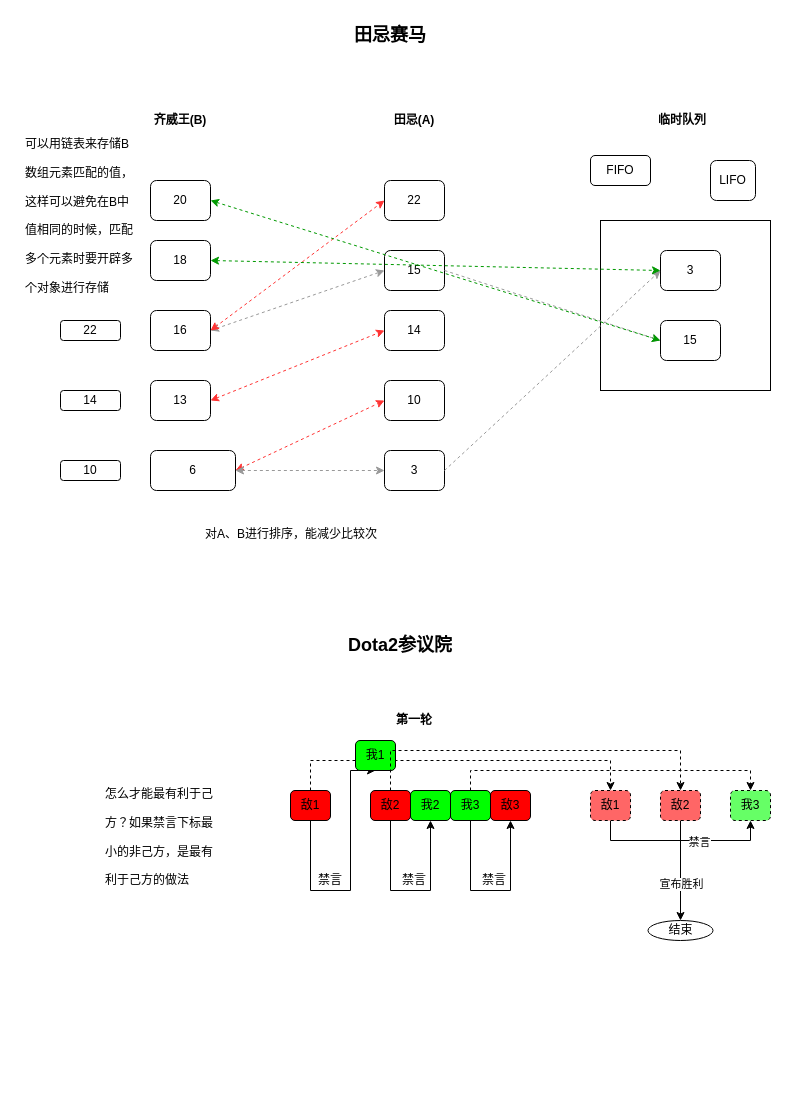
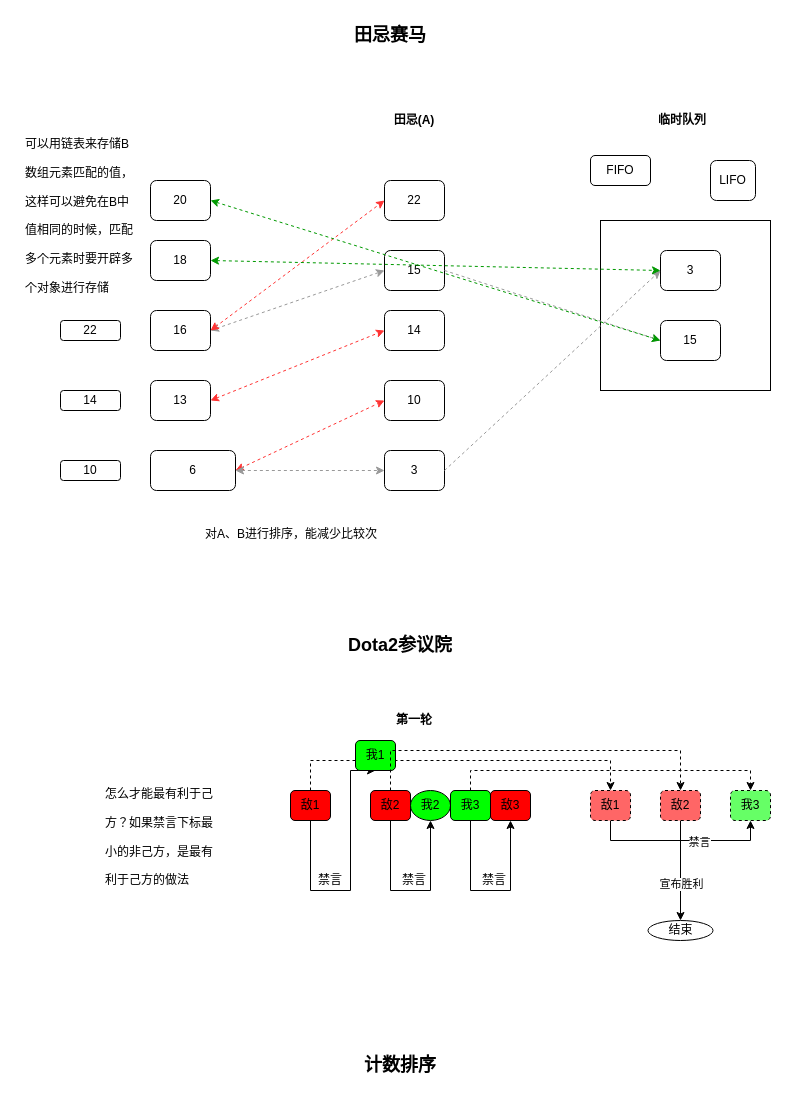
(181, 121) -> none
(431, 806) -> (431, 806)
none -> (401, 1066)
